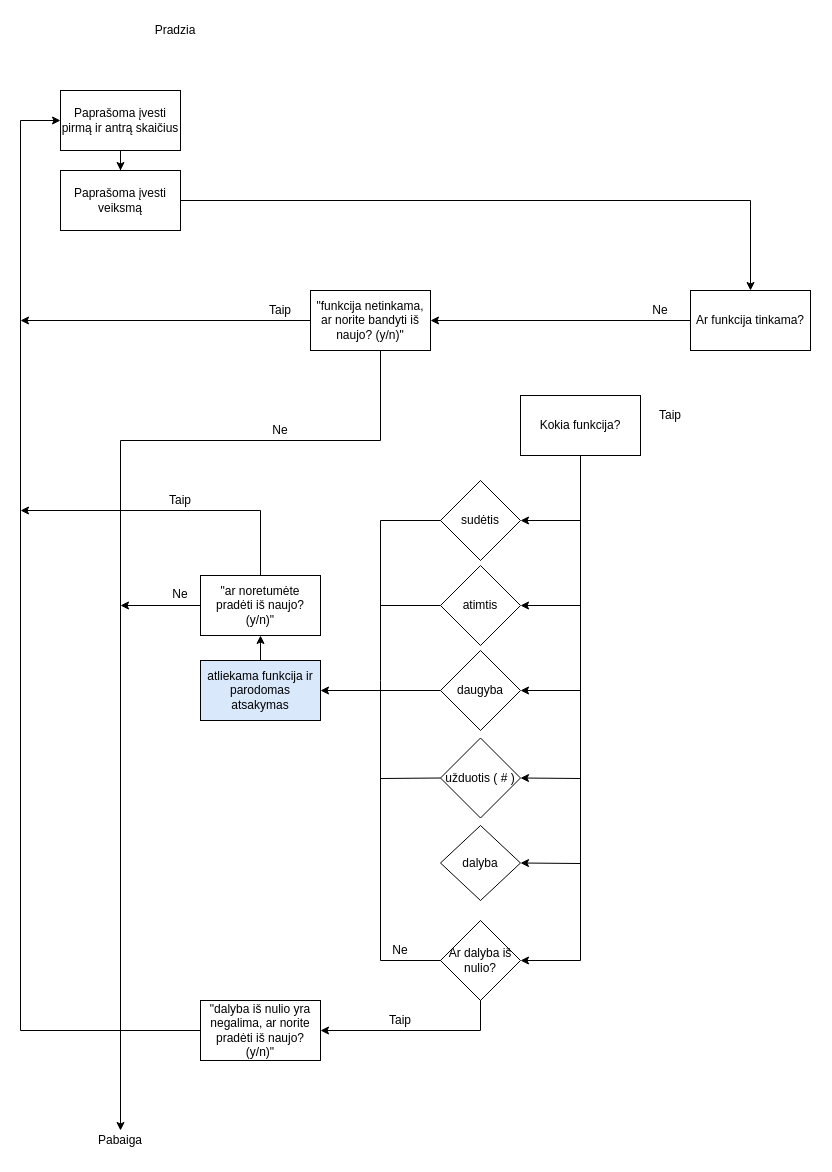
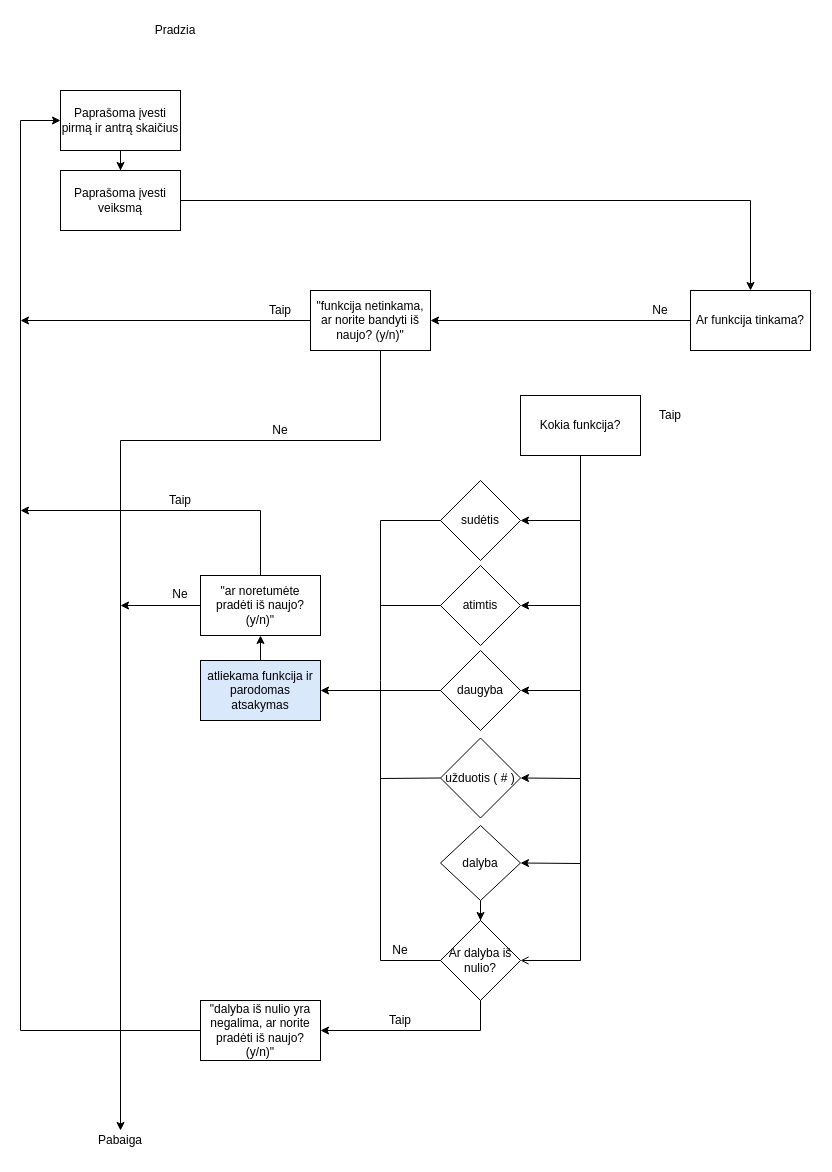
none -> (481, 915)
(528, 961) -> (526, 961)
